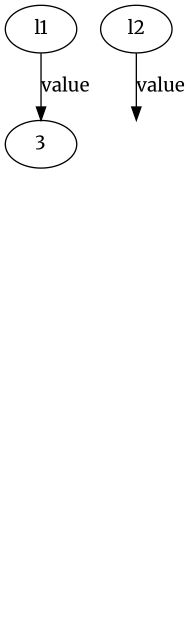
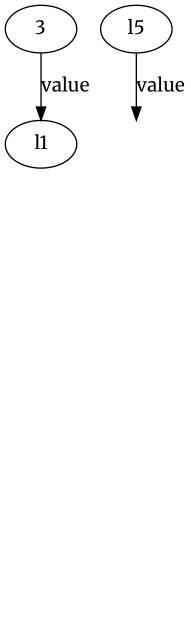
(136, 29) -> (136, 29)
(41, 80) -> (41, 80)
